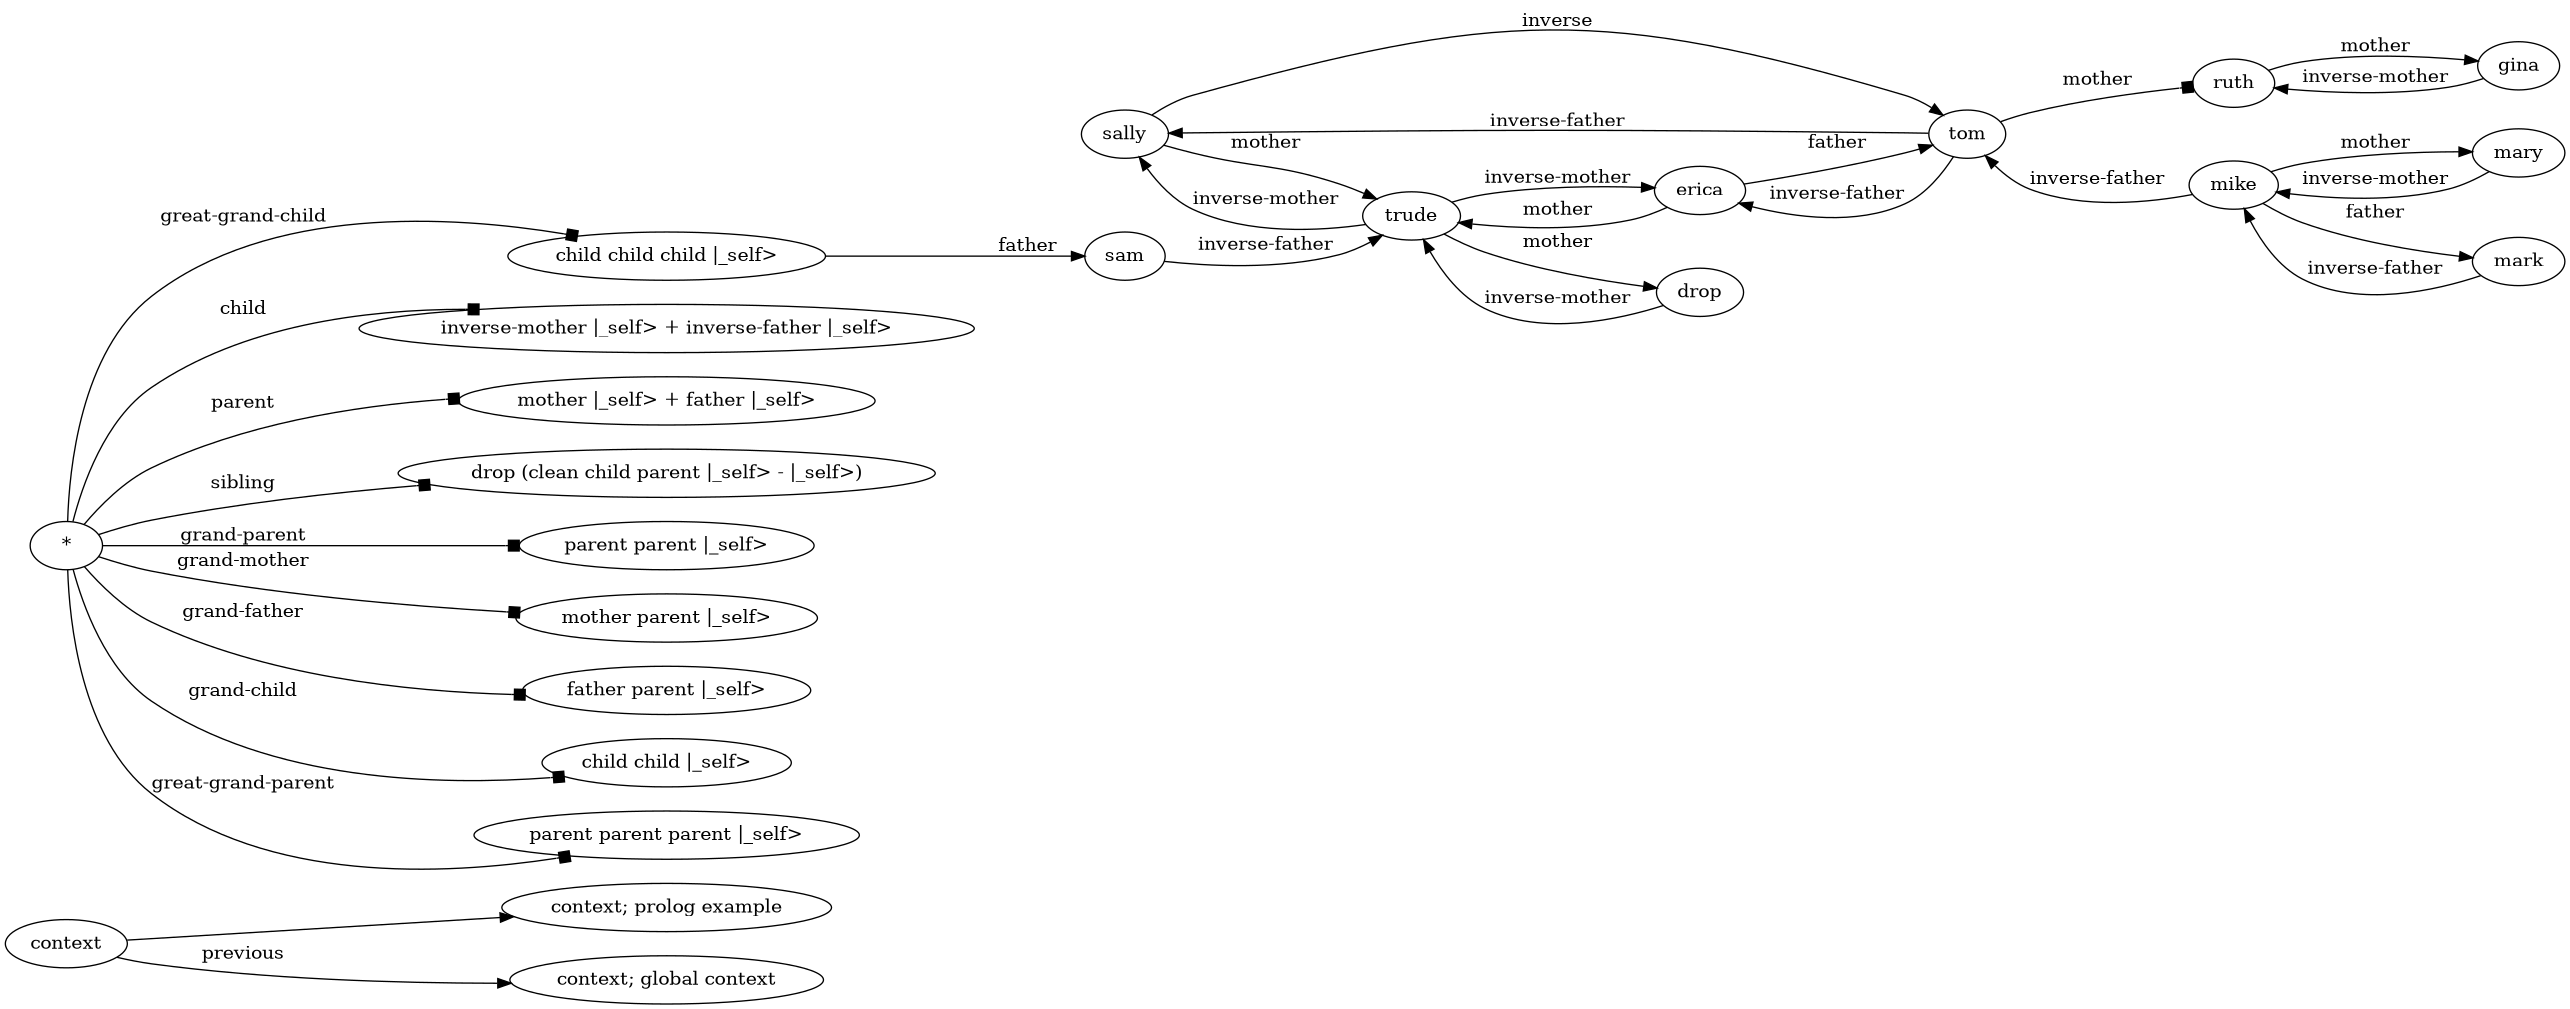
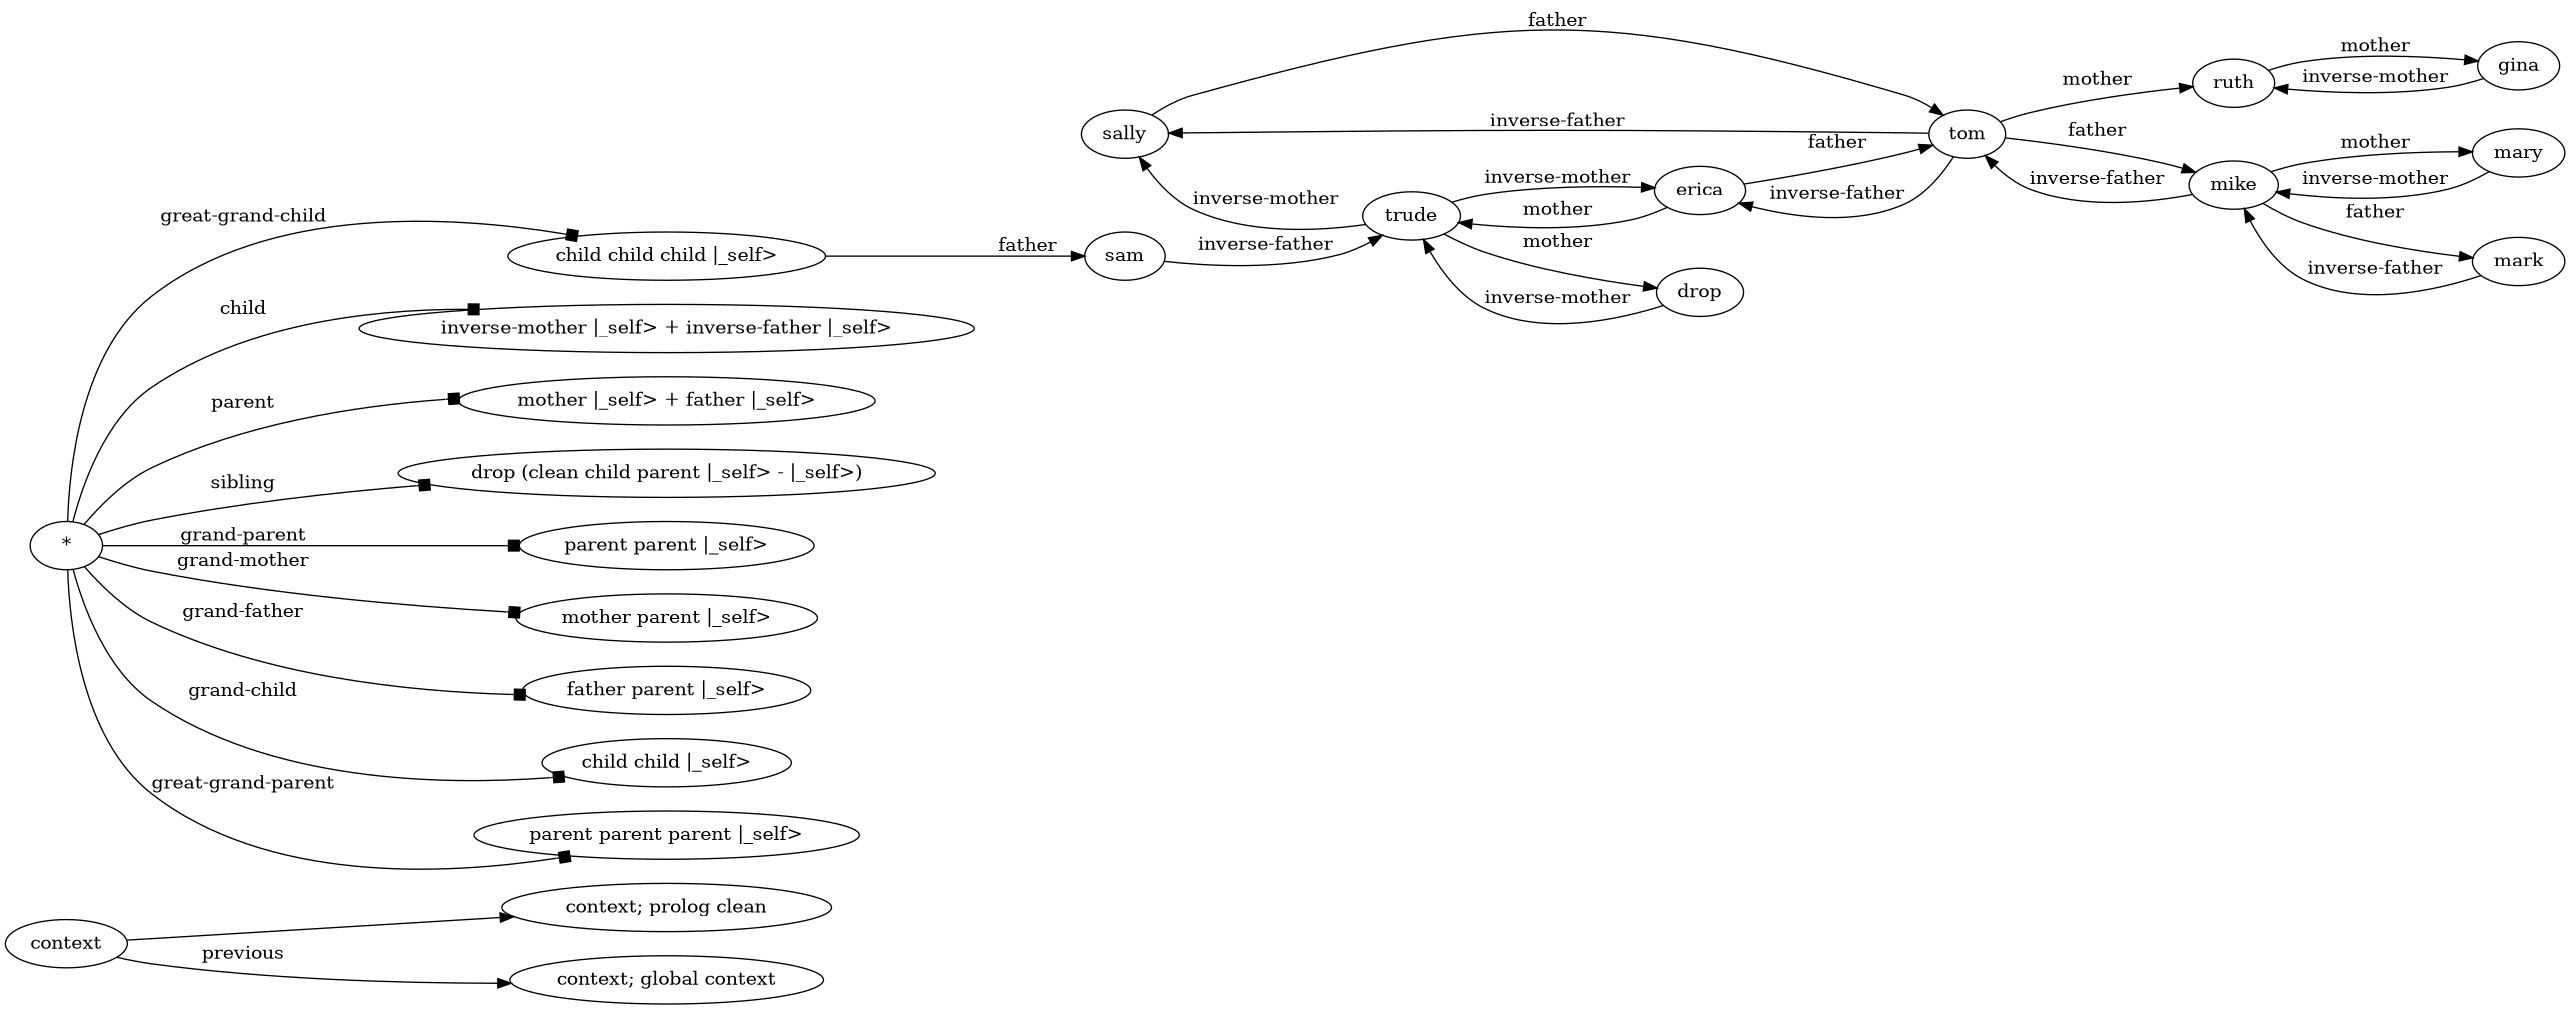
(1558, 21) -> (1558, 21)
(2089, 101) -> (2089, 101)
none -> (2094, 150)
(1265, 166) -> none
(667, 908) -> (667, 908)
